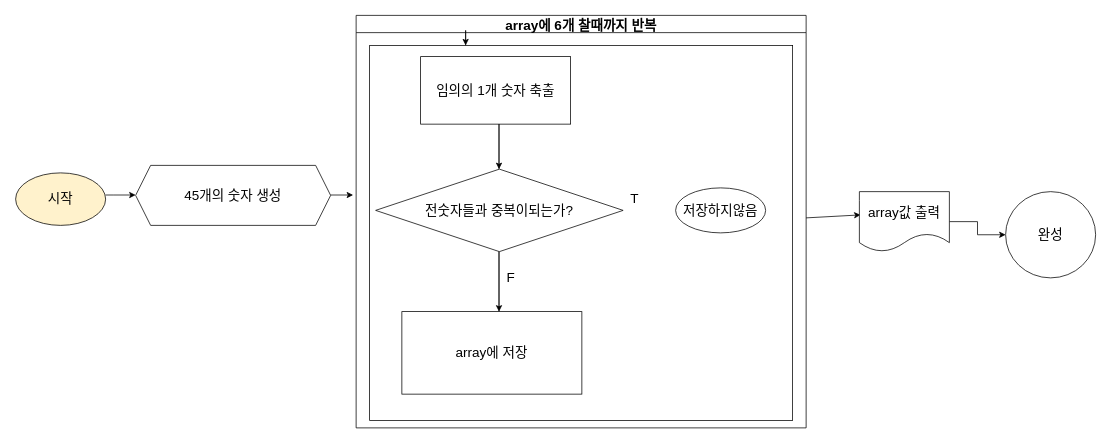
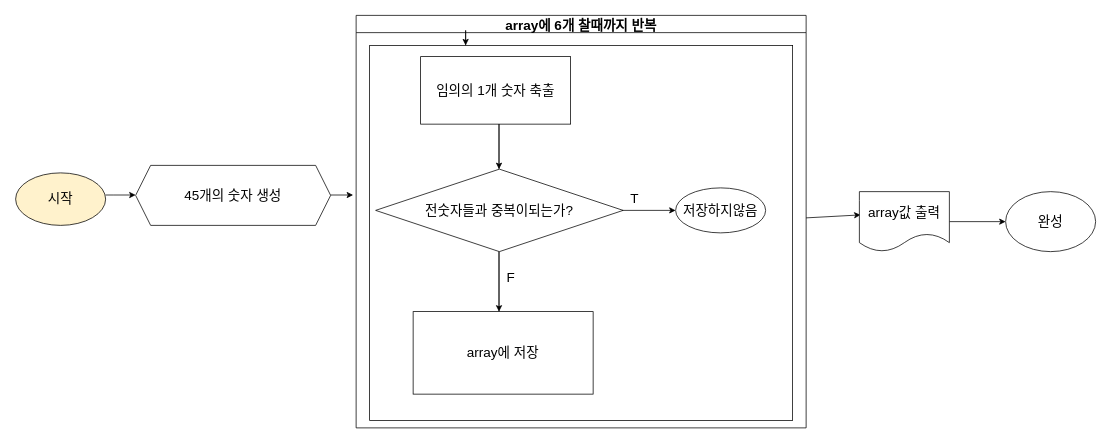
none -> (646, 210)
(1050, 235) -> (1050, 222)
(492, 353) -> (503, 353)
